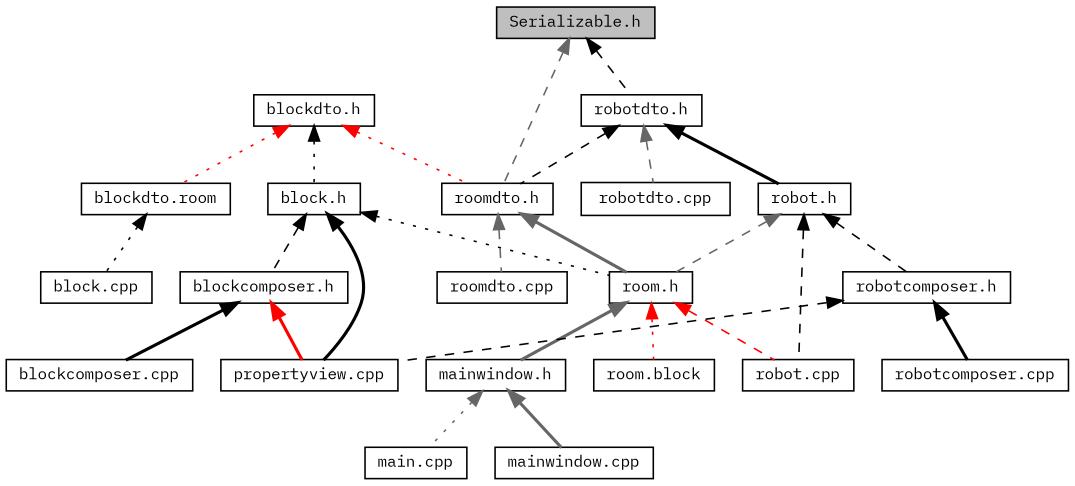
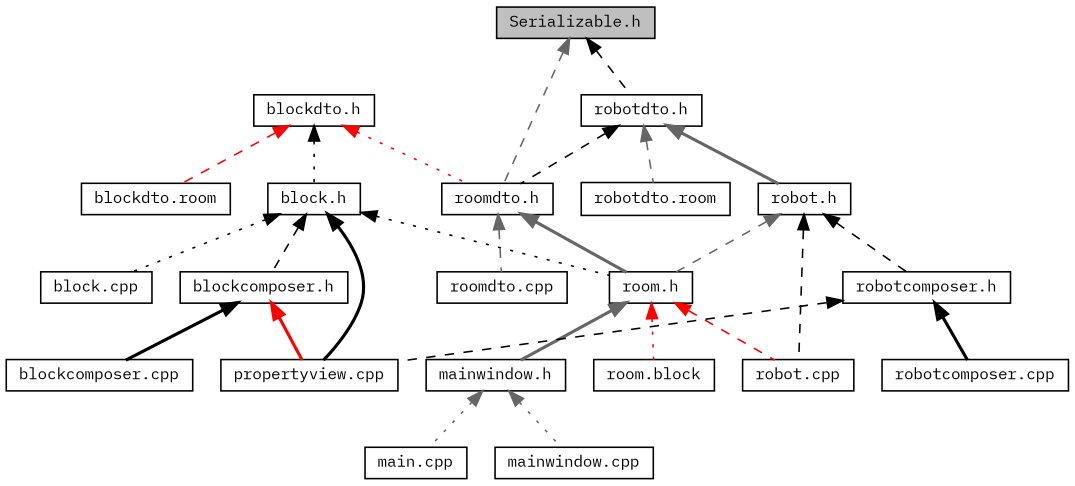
(228, 158) -> (228, 158)
(730, 158) -> (730, 158)
(656, 199) -> (656, 199)
(122, 250) -> (198, 246)
(540, 425) -> (540, 425)
